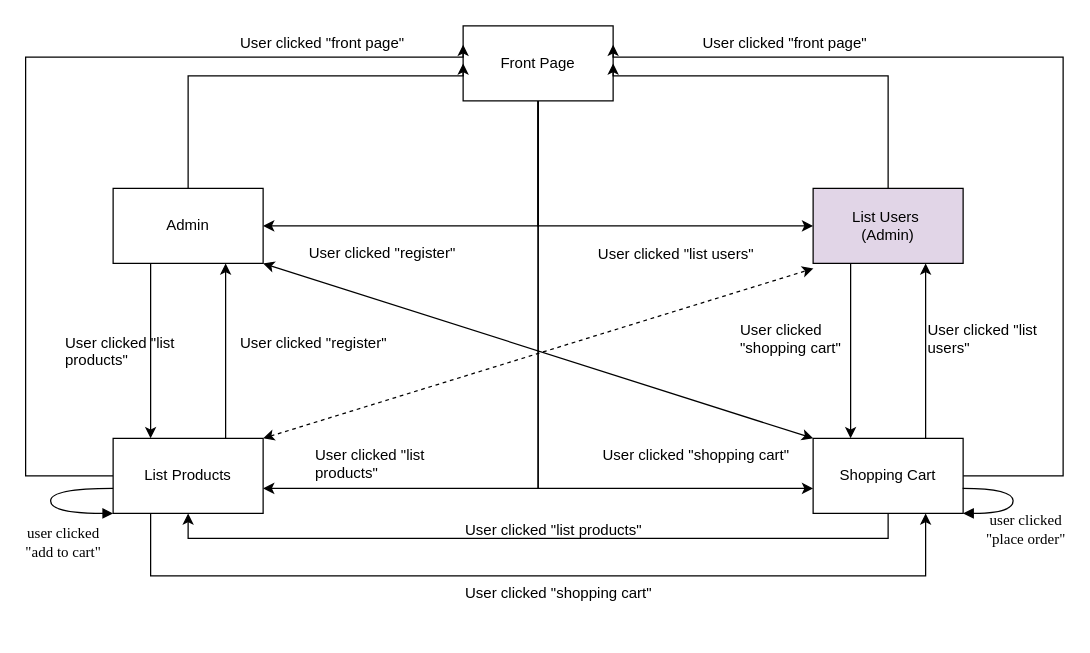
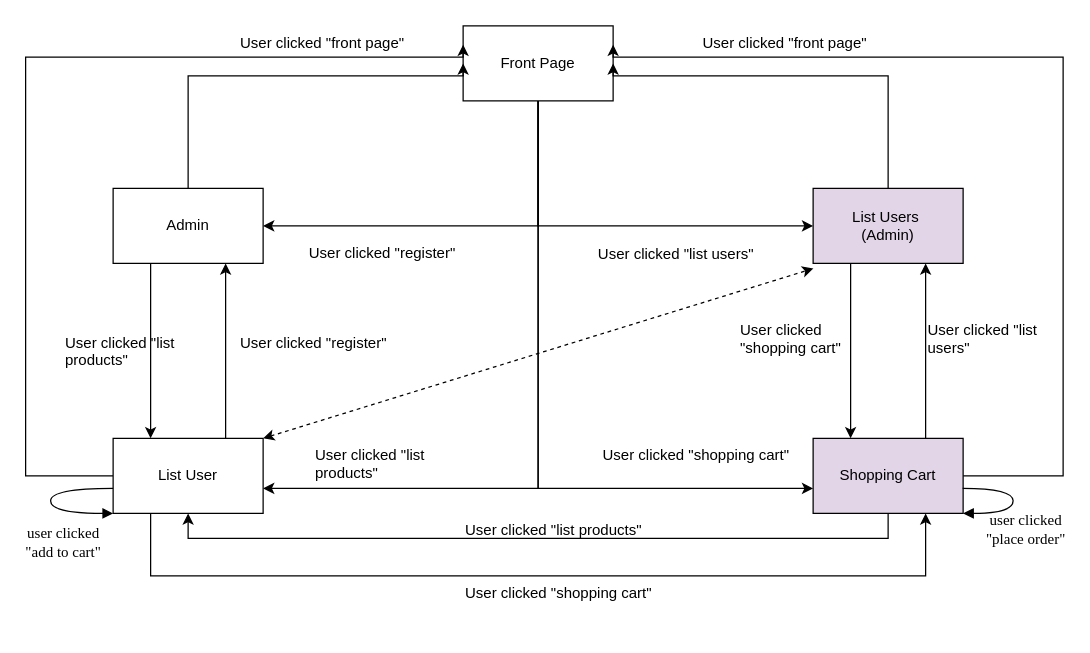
(403, 308) -> none
(188, 476) -> (188, 476)
(888, 476) -> (888, 476)
